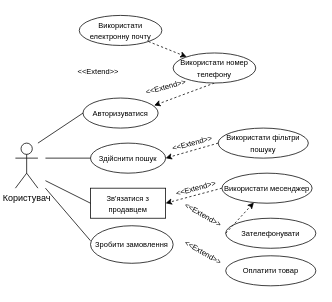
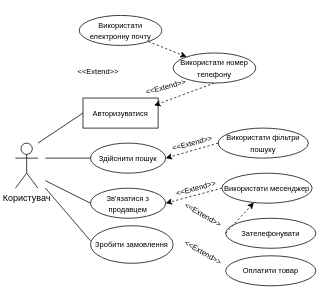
(120, 113) -> (120, 113)
(128, 203) -> (128, 203)
